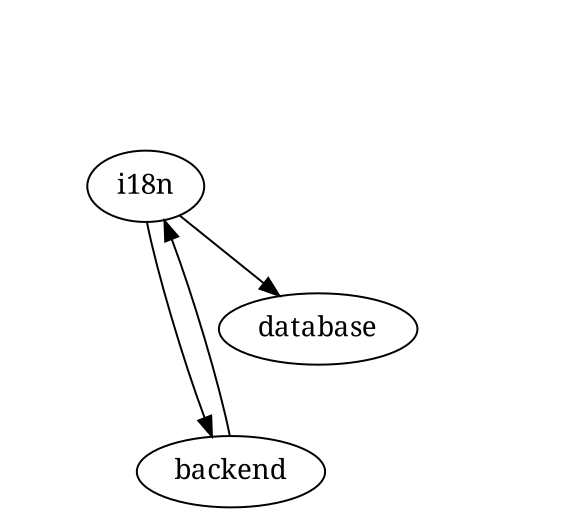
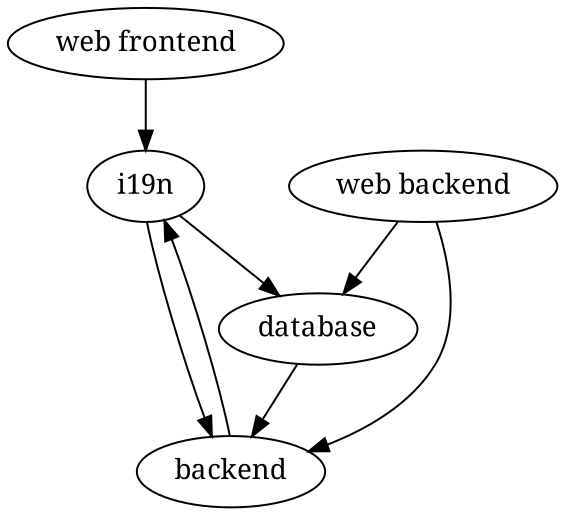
none -> (146, 44)
(146, 186) -> (146, 186)
none -> (423, 186)
none -> (280, 392)
